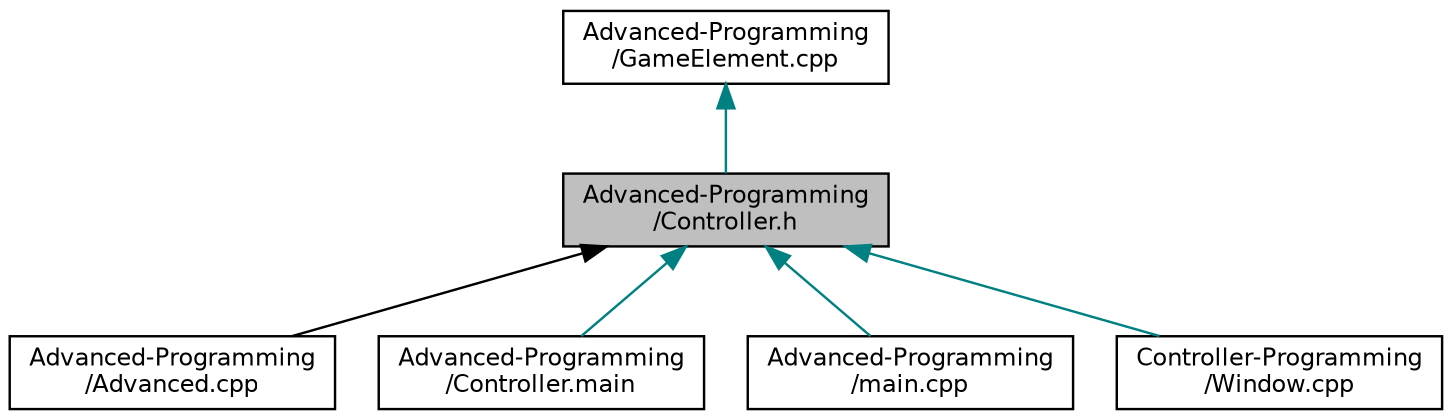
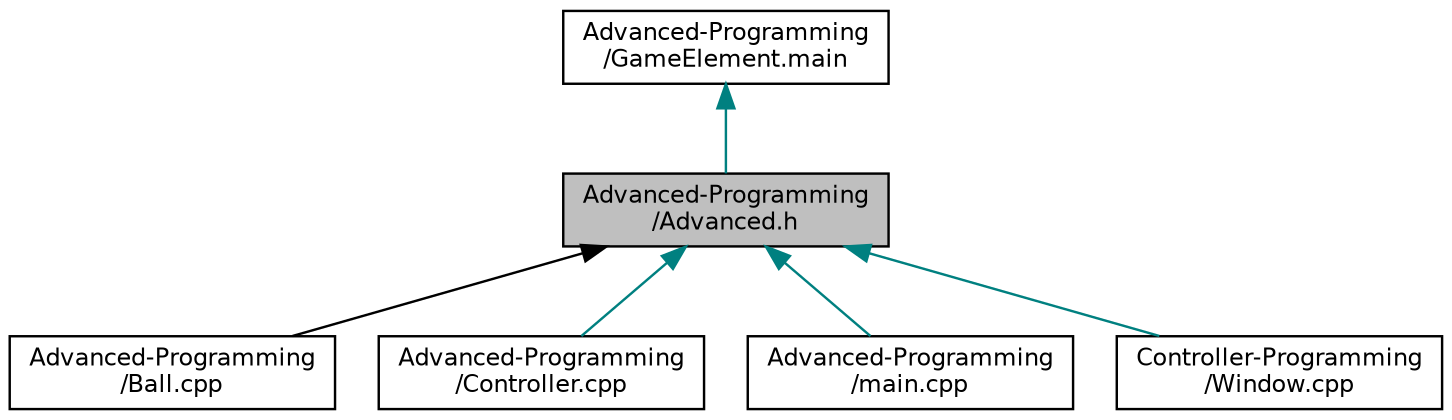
(726, 47) -> (726, 47)
(726, 210) -> (726, 210)
(172, 373) -> (172, 373)
(541, 373) -> (541, 373)
